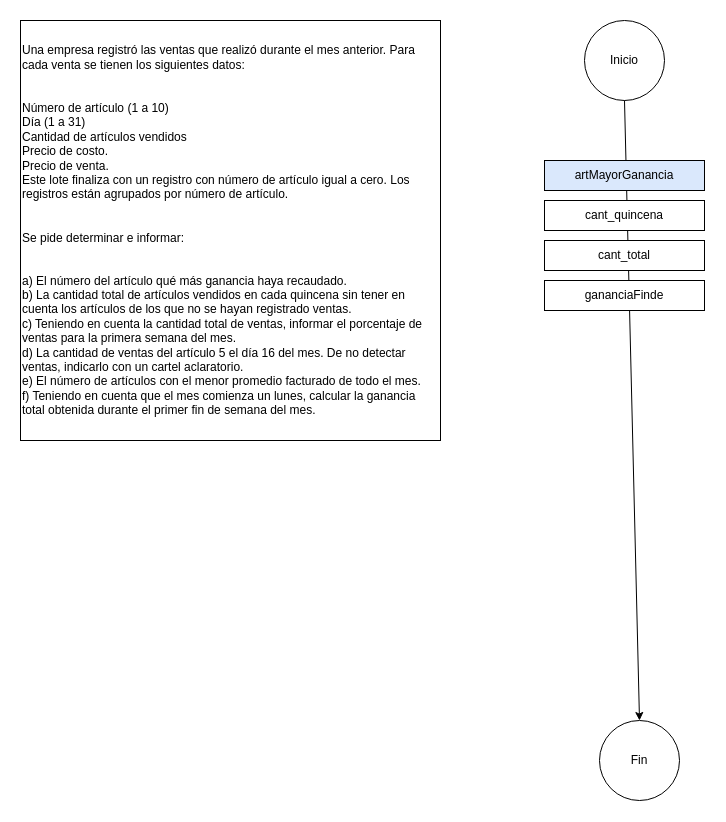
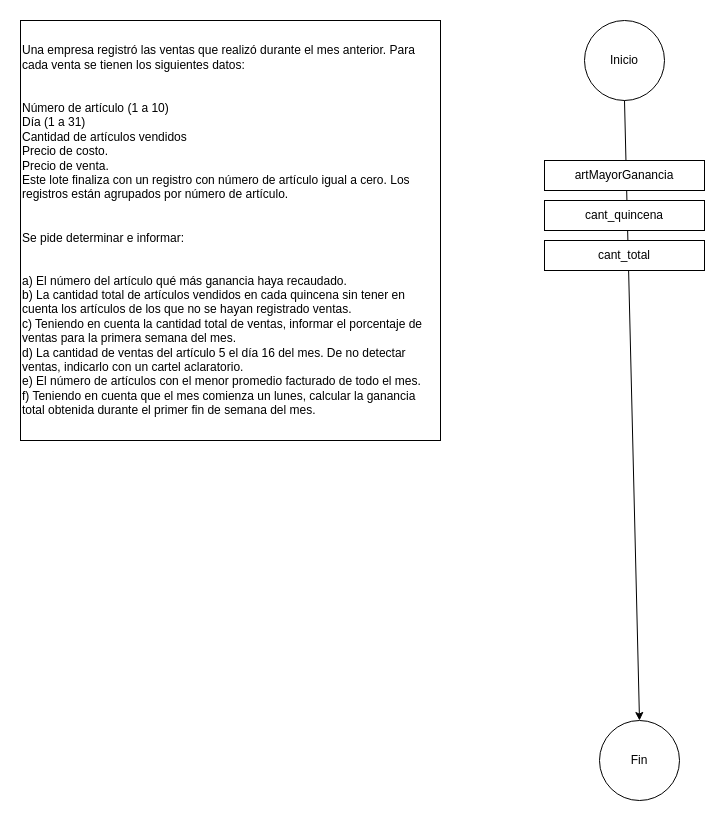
(625, 176) -> (625, 176)
(625, 296) -> none
